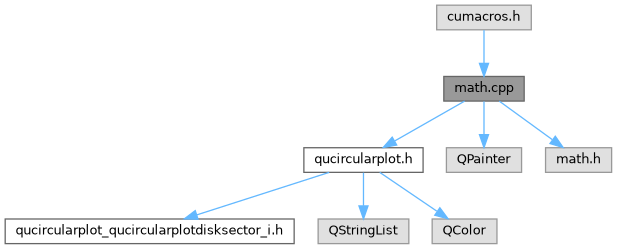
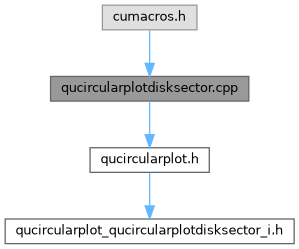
(484, 89) -> (150, 89)
(484, 160) -> none
(579, 160) -> none
(363, 231) -> none
(465, 231) -> none
